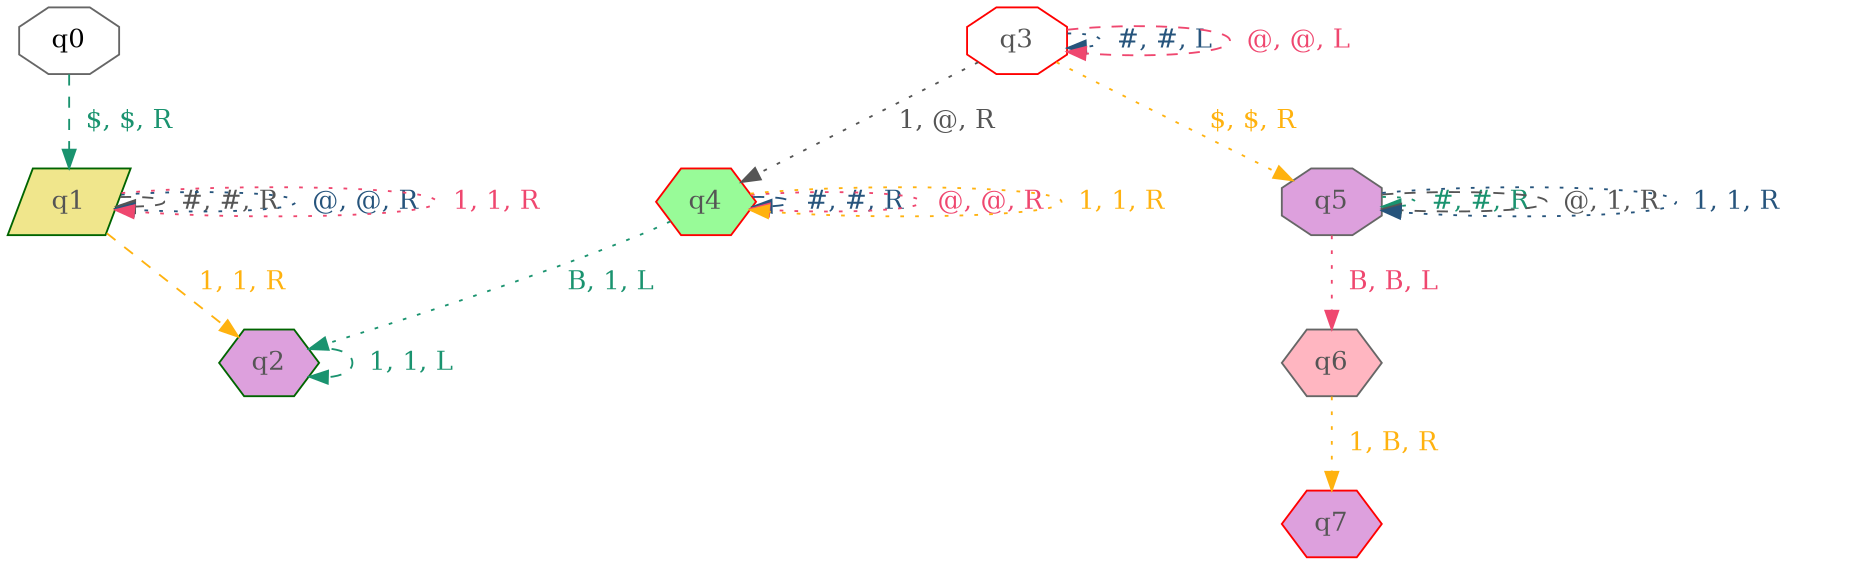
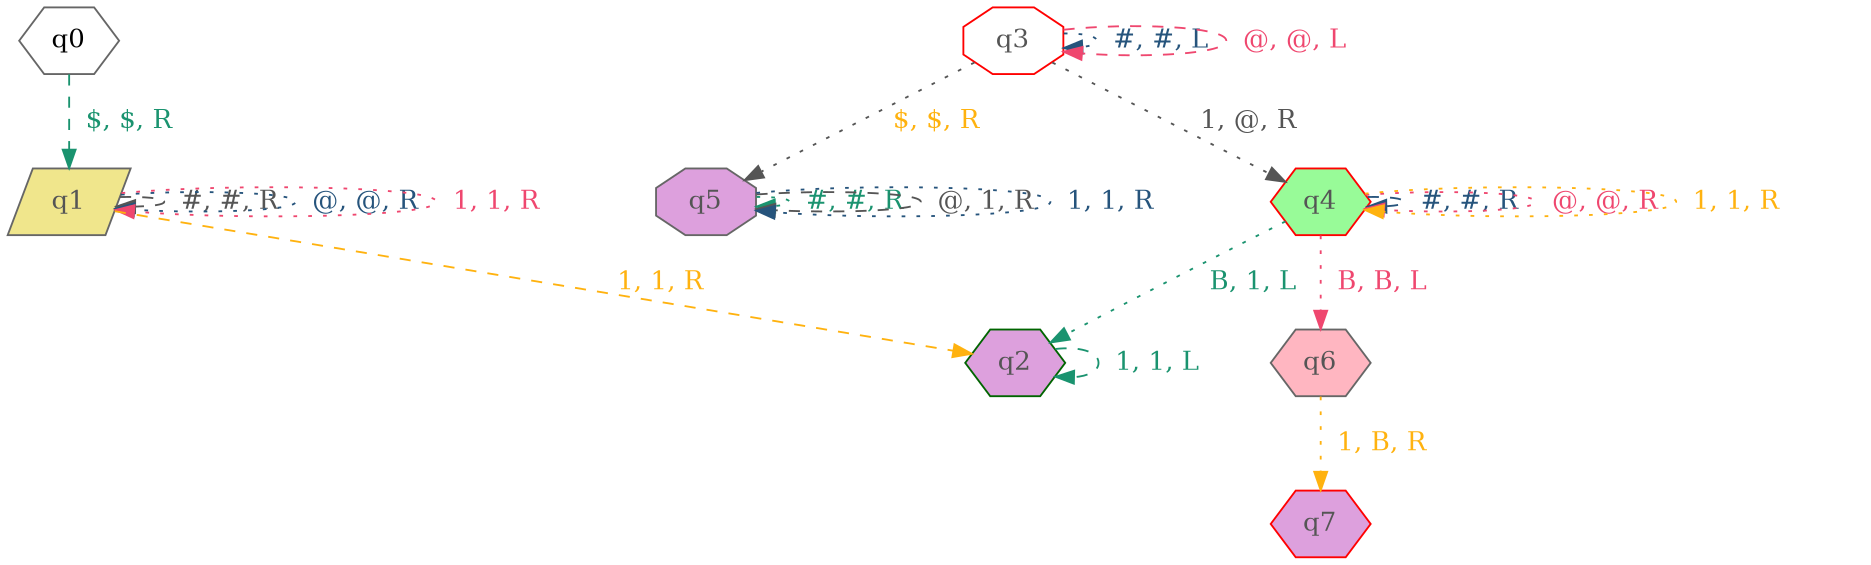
(69, 41) -> (69, 41)
(1166, 117) -> (868, 117)
(69, 202) -> (69, 202)
(1332, 273) -> (1321, 273)
